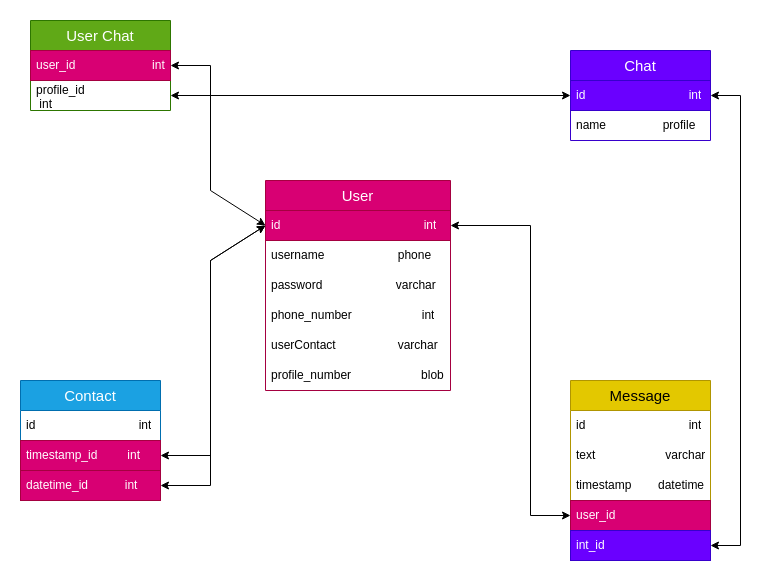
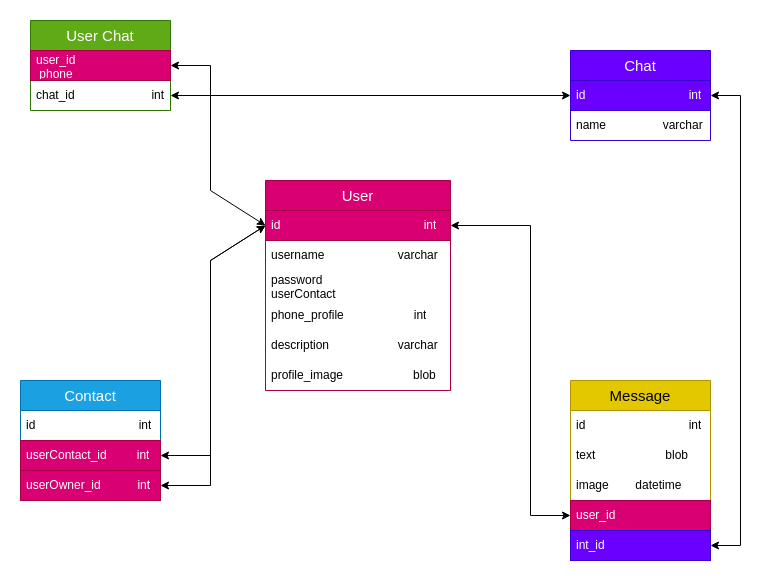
(102, 66) -> (102, 66)
(102, 96) -> (102, 96)
(642, 126) -> (642, 126)
(359, 256) -> (359, 256)
(359, 286) -> (359, 286)
(359, 316) -> (359, 316)
(359, 346) -> (359, 346)
(359, 376) -> (359, 376)
(92, 456) -> (92, 456)
(642, 456) -> (642, 456)
(92, 486) -> (92, 486)
(642, 486) -> (638, 486)
